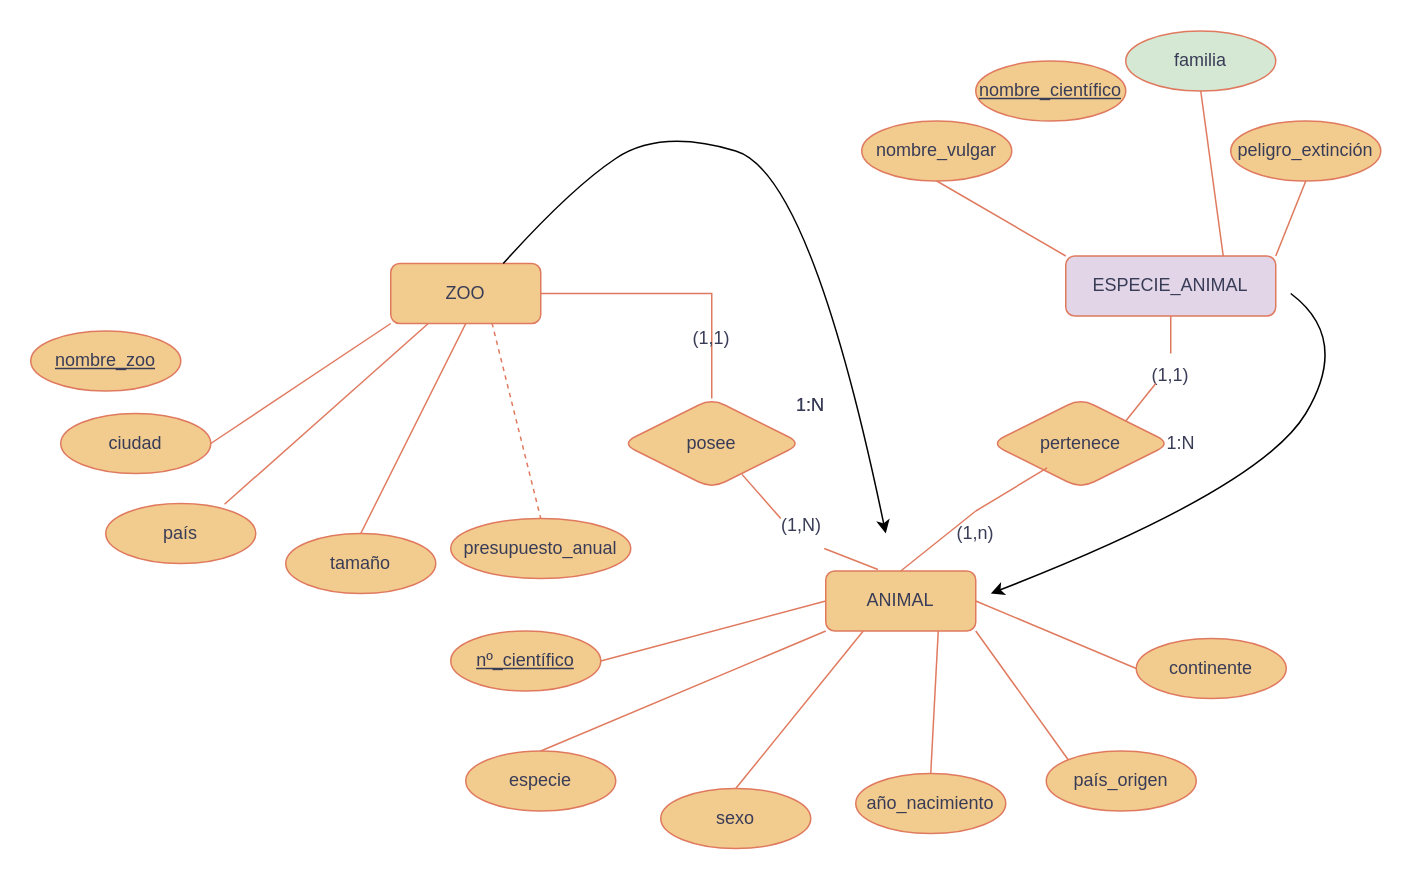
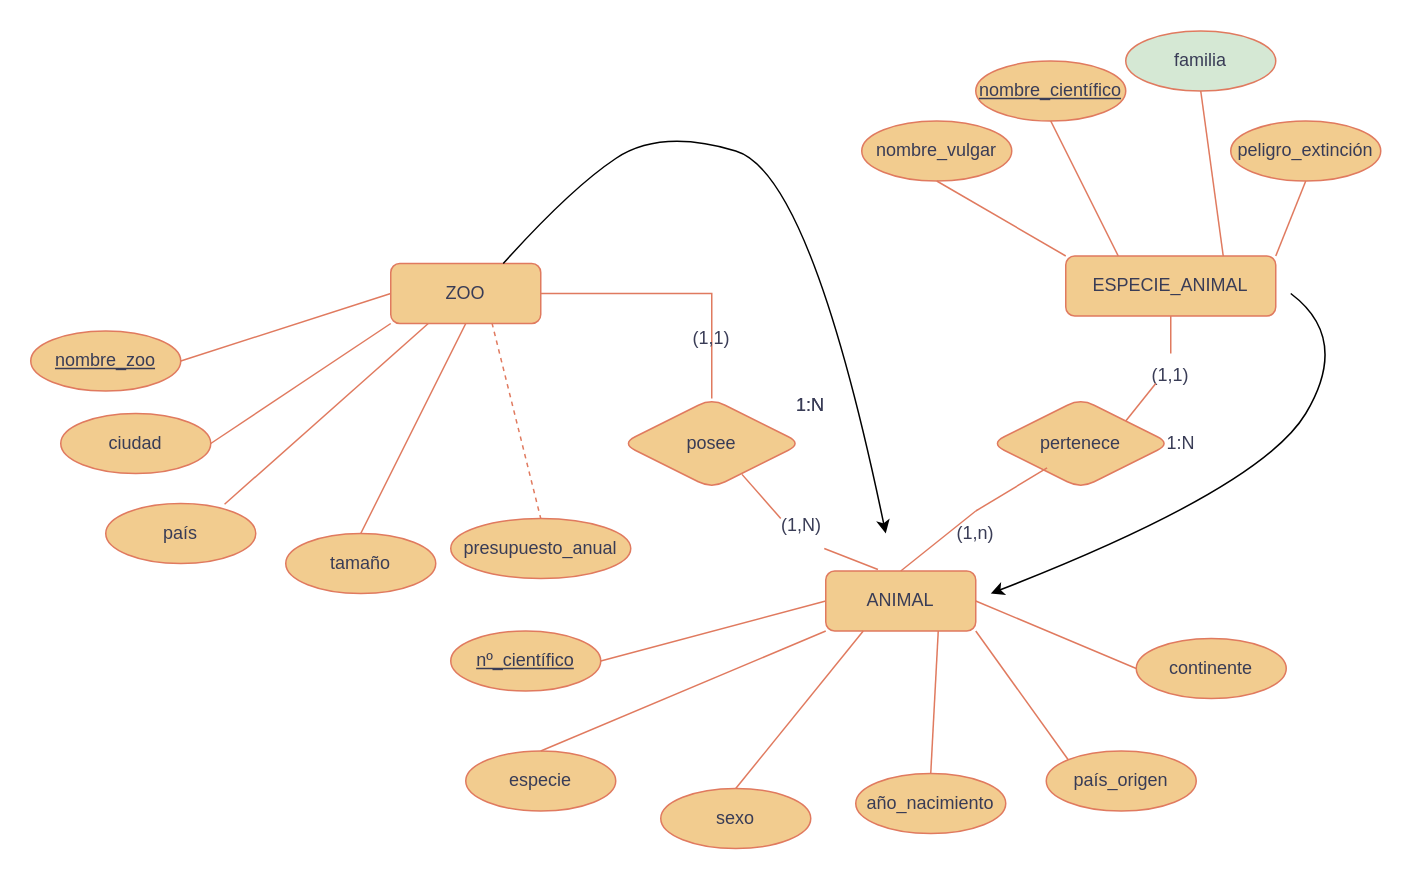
none -> (1085, 188)
(1171, 286) -> (1171, 286)
none -> (286, 327)
